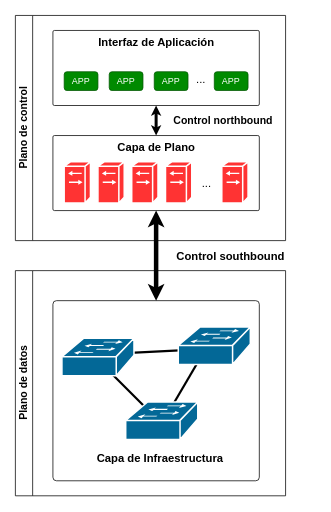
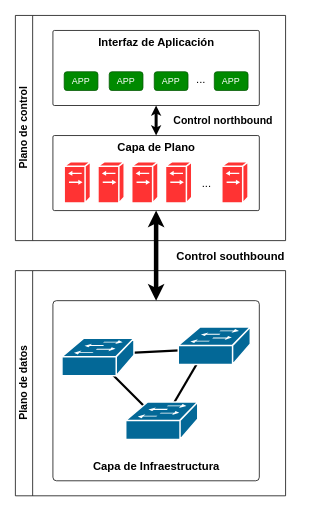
(160, 458) -> (156, 465)
